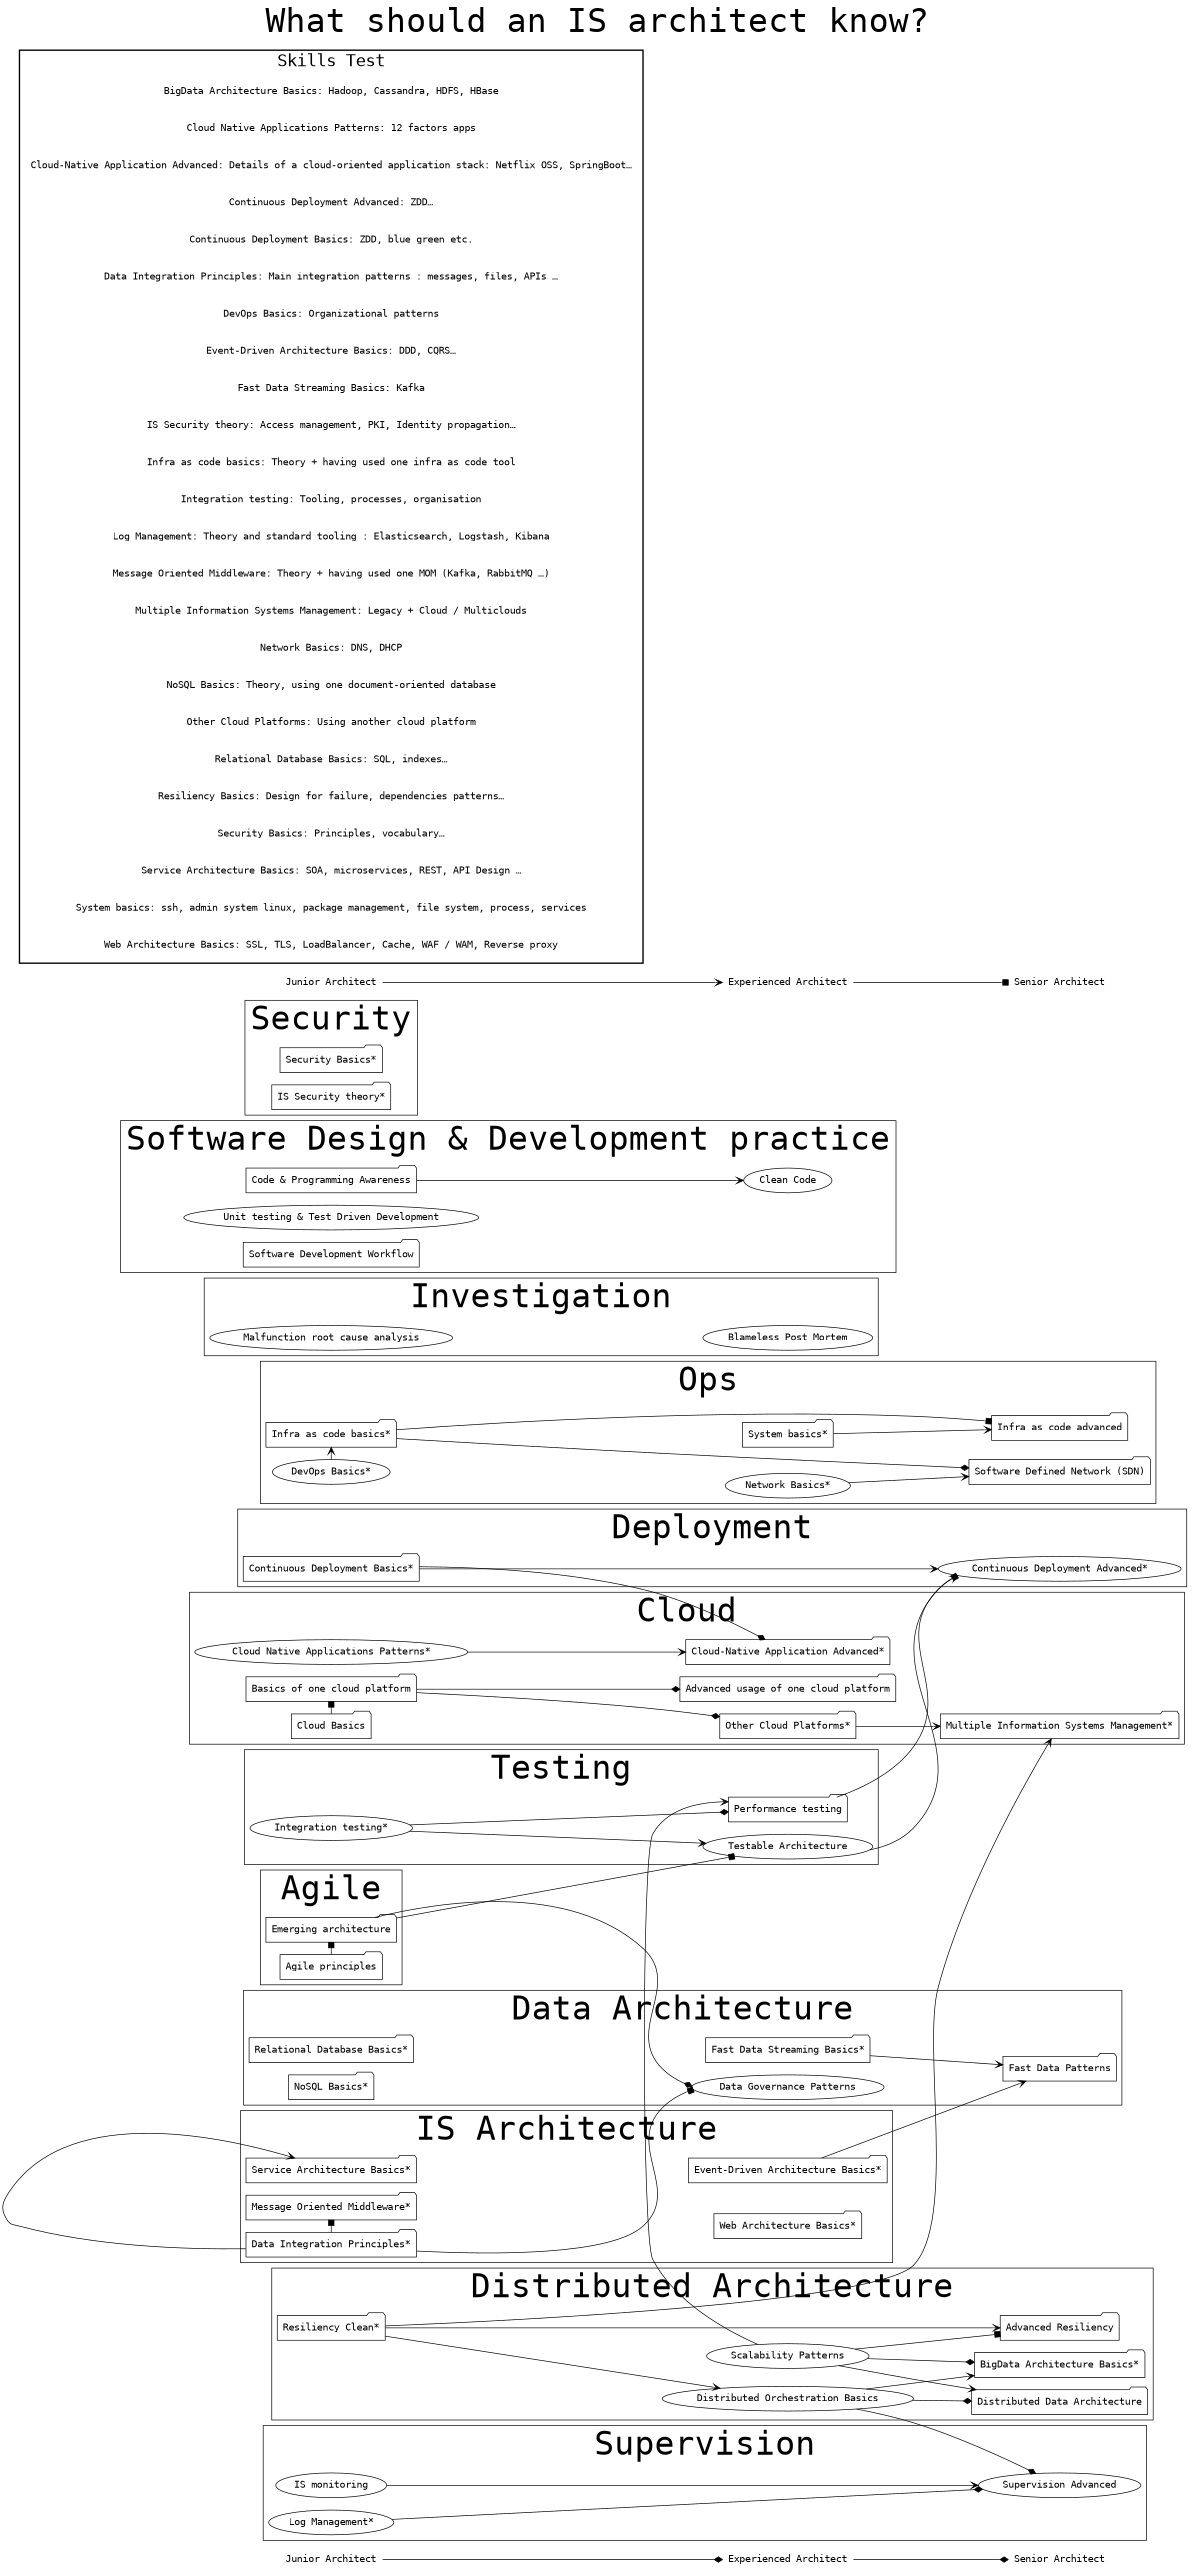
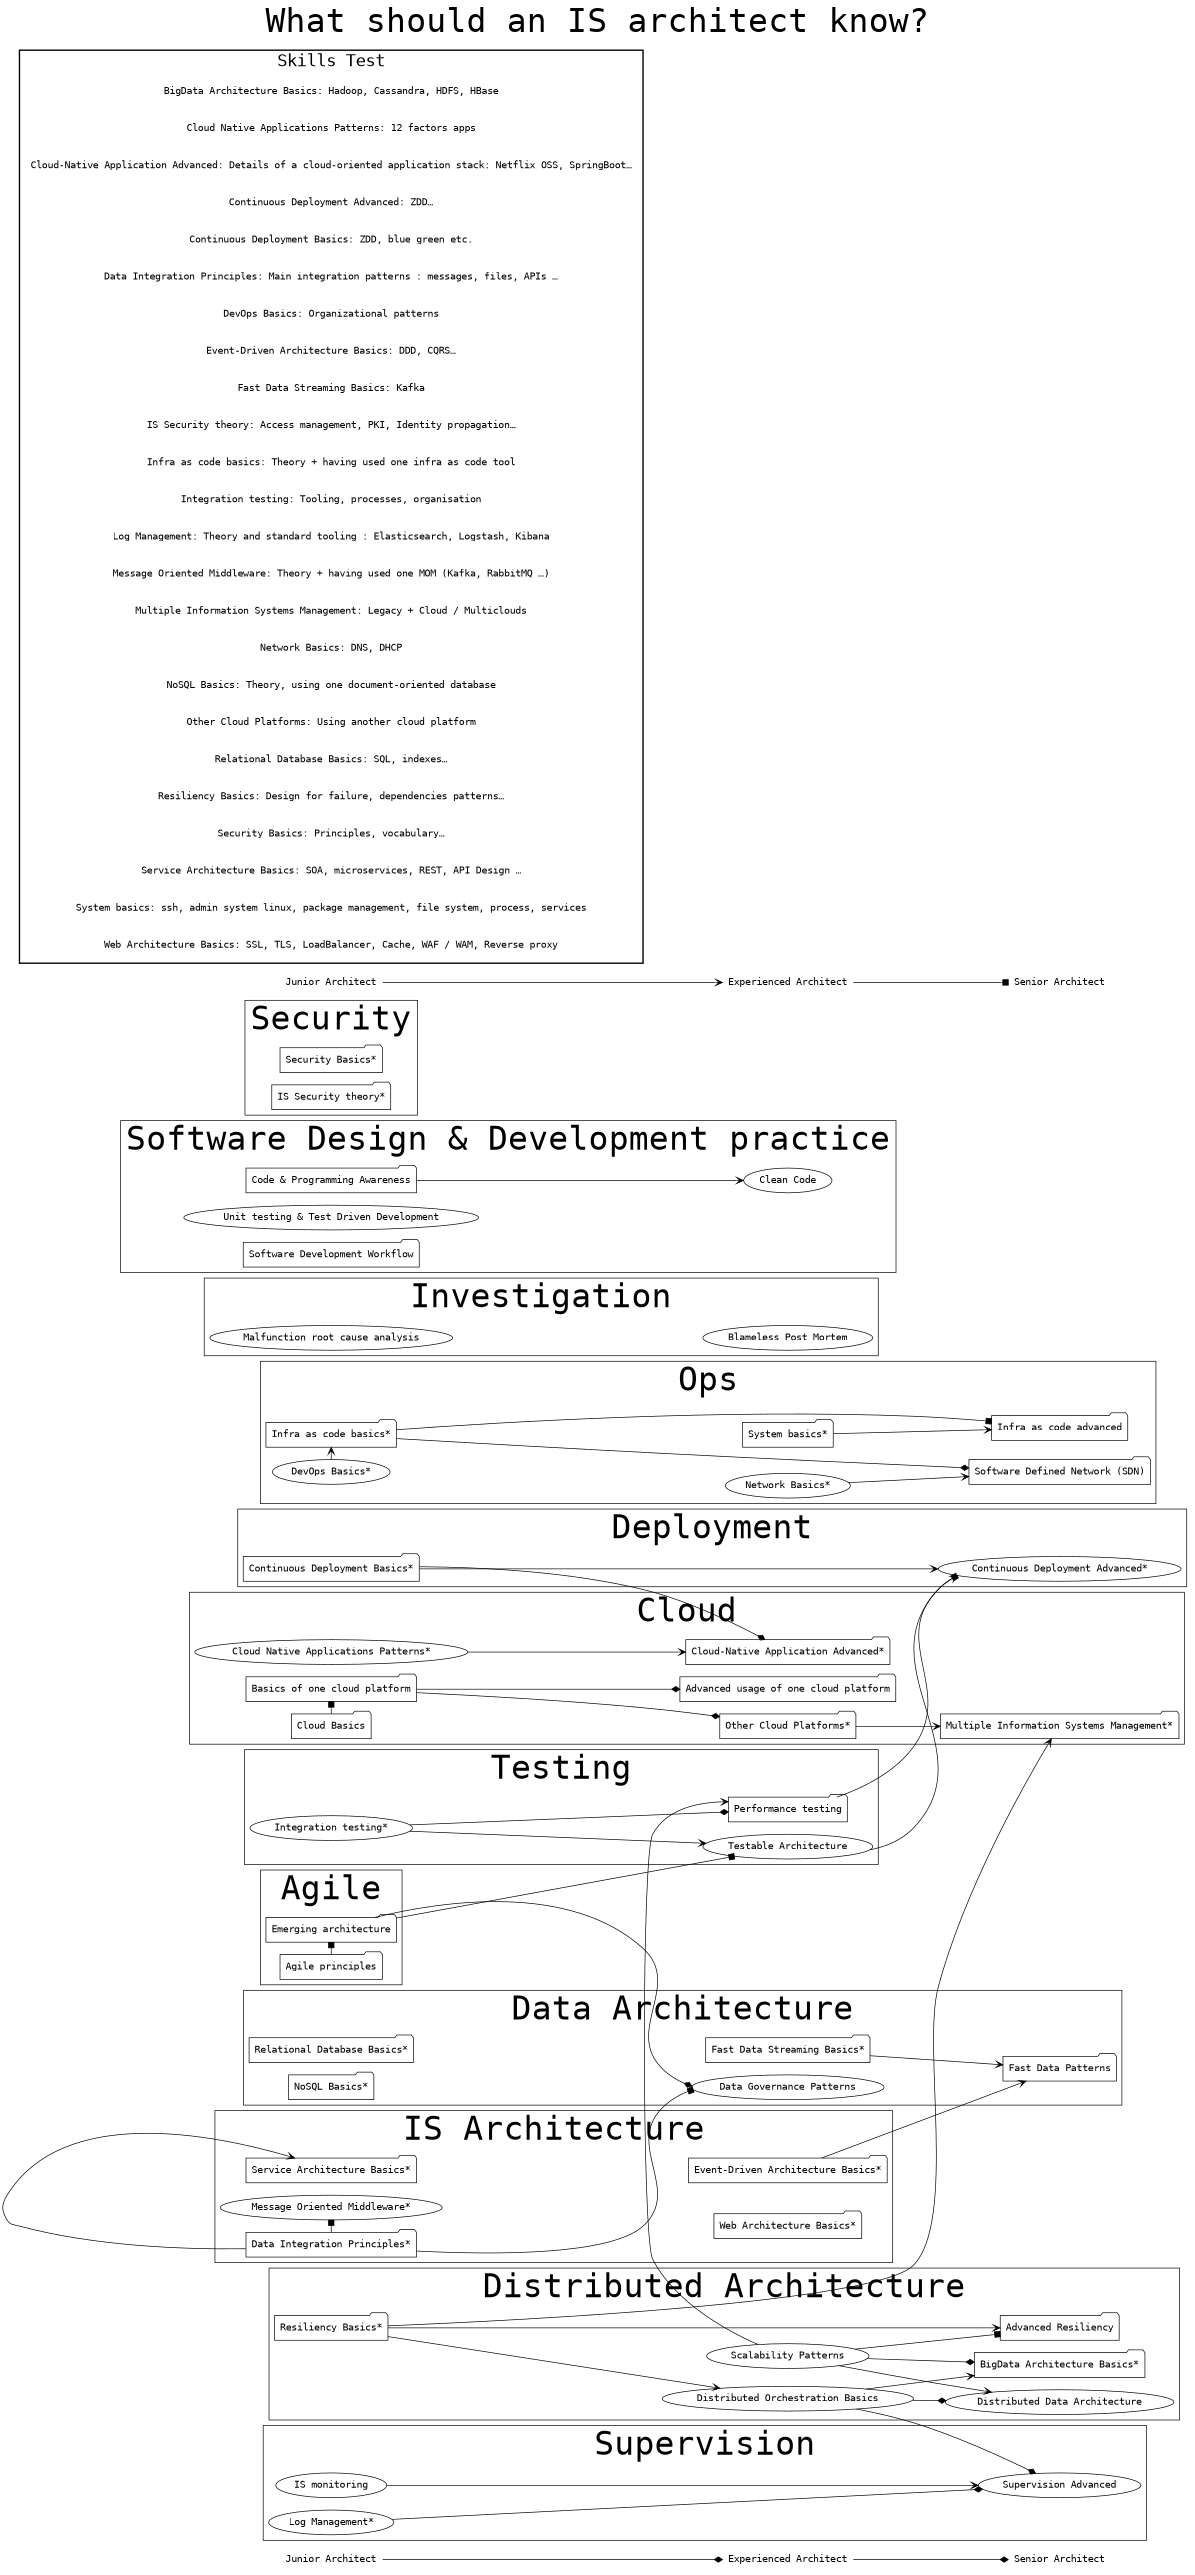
(331, 2208) -> (331, 2208)
(331, 2328) -> (331, 2328)
(1060, 2402) -> (1060, 2402)
